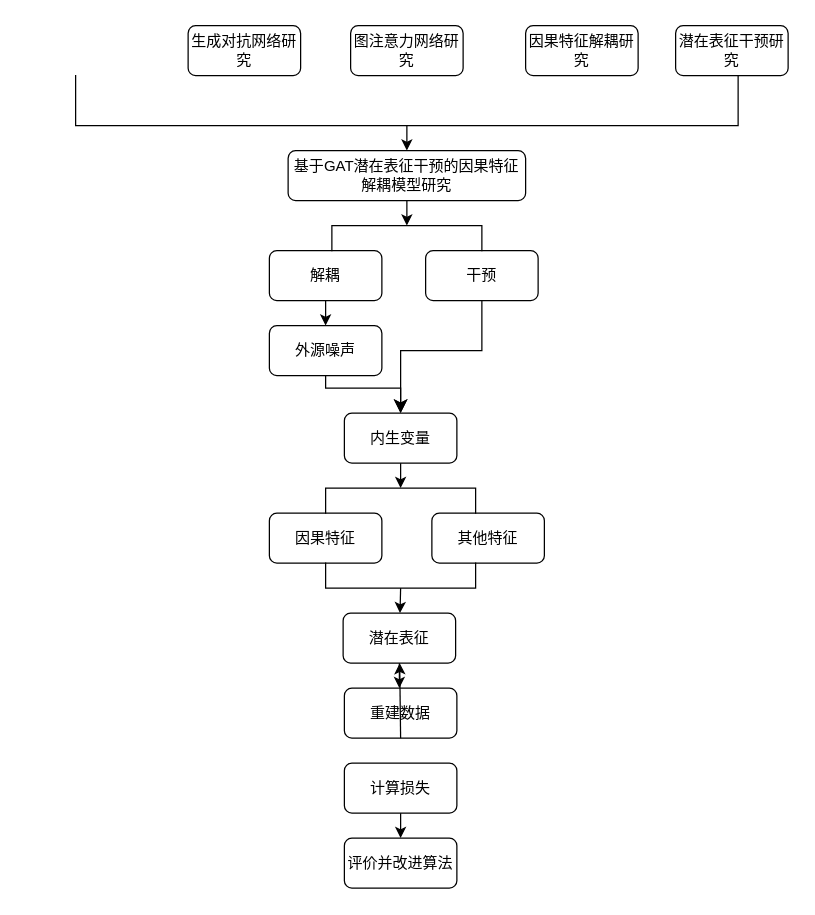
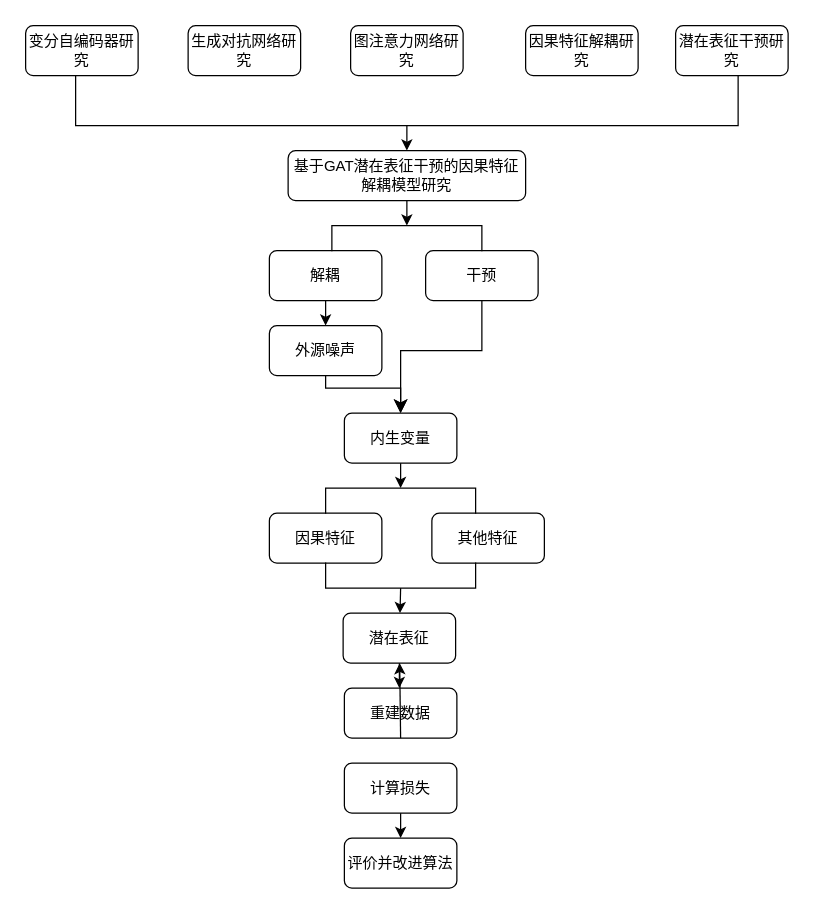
none -> (82, 51)
